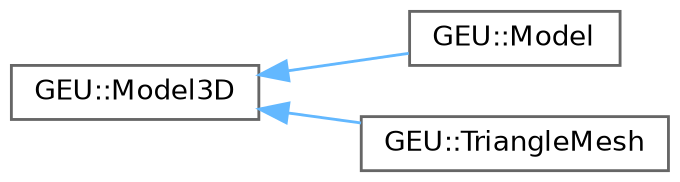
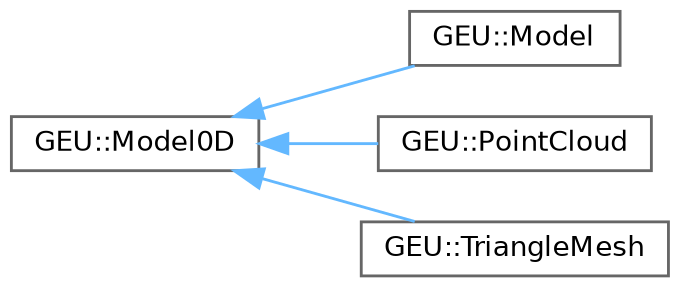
(135, 92) -> (135, 144)
none -> (515, 144)
